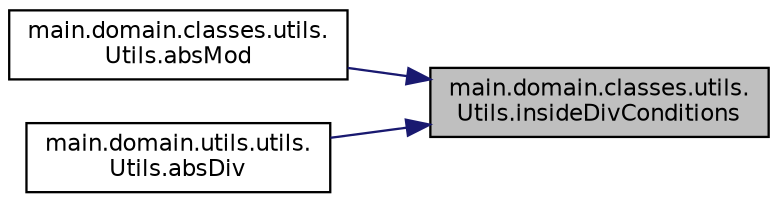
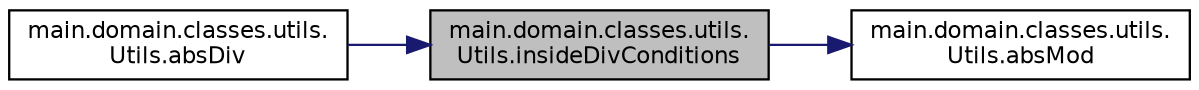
(377, 72) -> (799, 45)
(178, 158) -> (178, 45)
